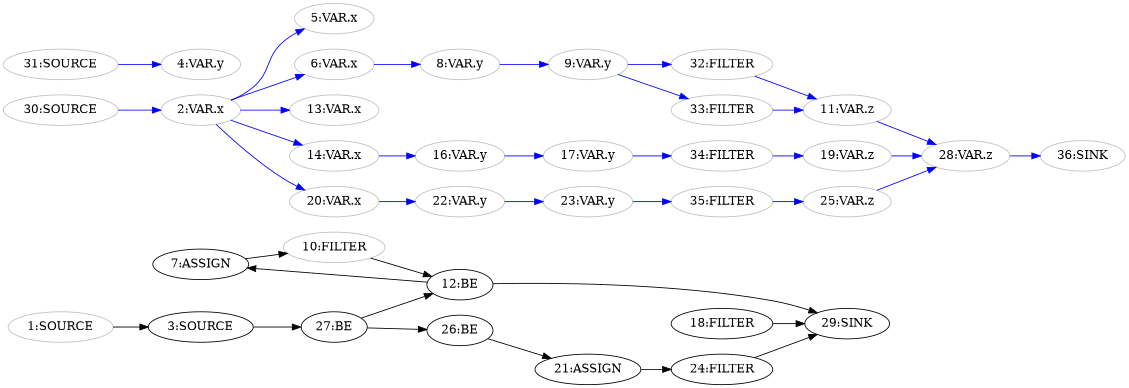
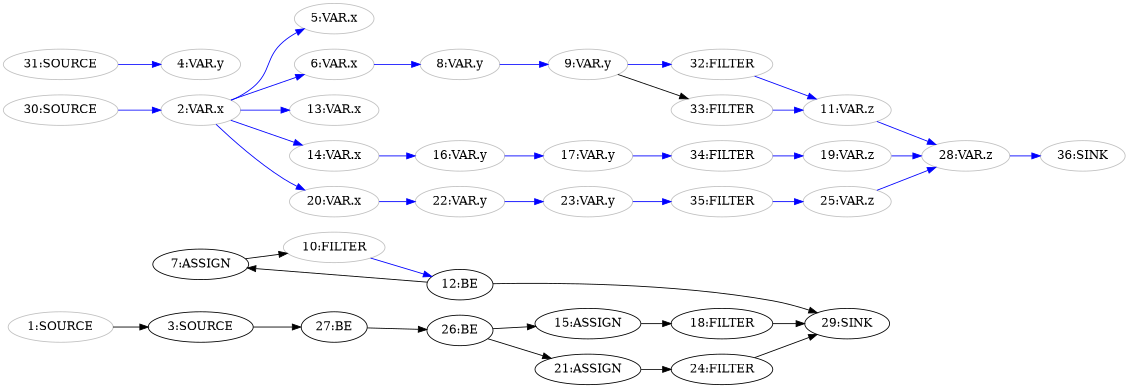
(649, 85) -> (649, 85)
(397, 266) -> (397, 266)
(393, 307) -> none
none -> (588, 324)
